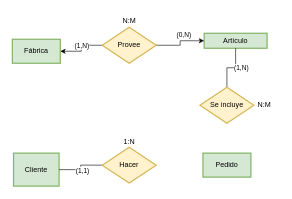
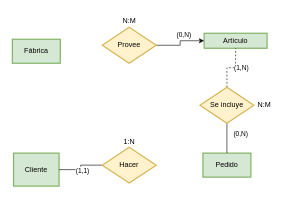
(84, 45) -> none
(231, 68) -> (231, 68)
none -> (227, 138)
